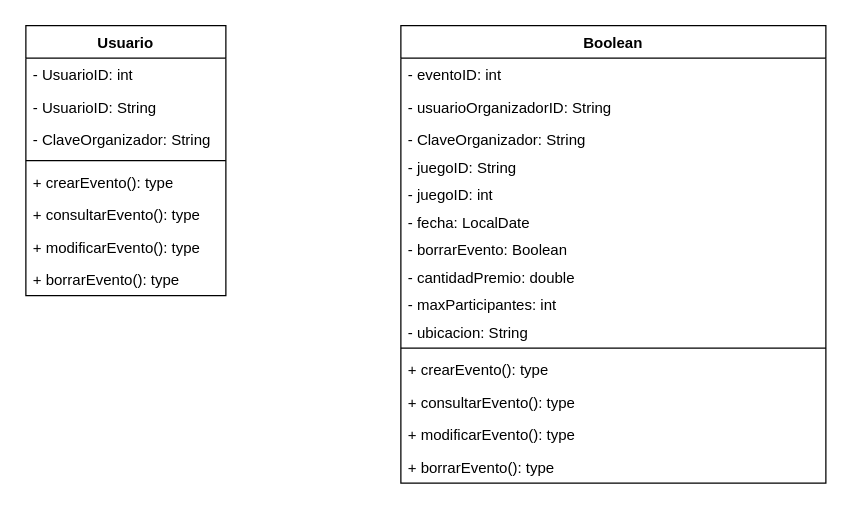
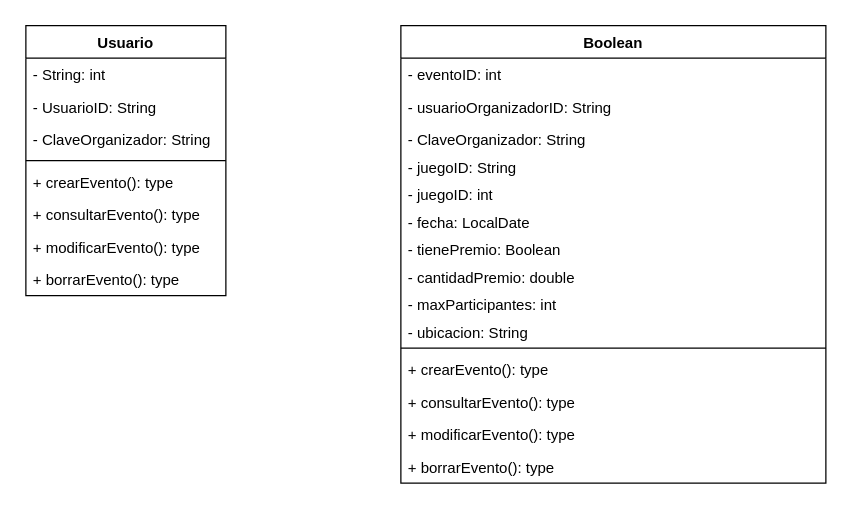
(91, 76) -> (78, 76)
(497, 251) -> (489, 251)
